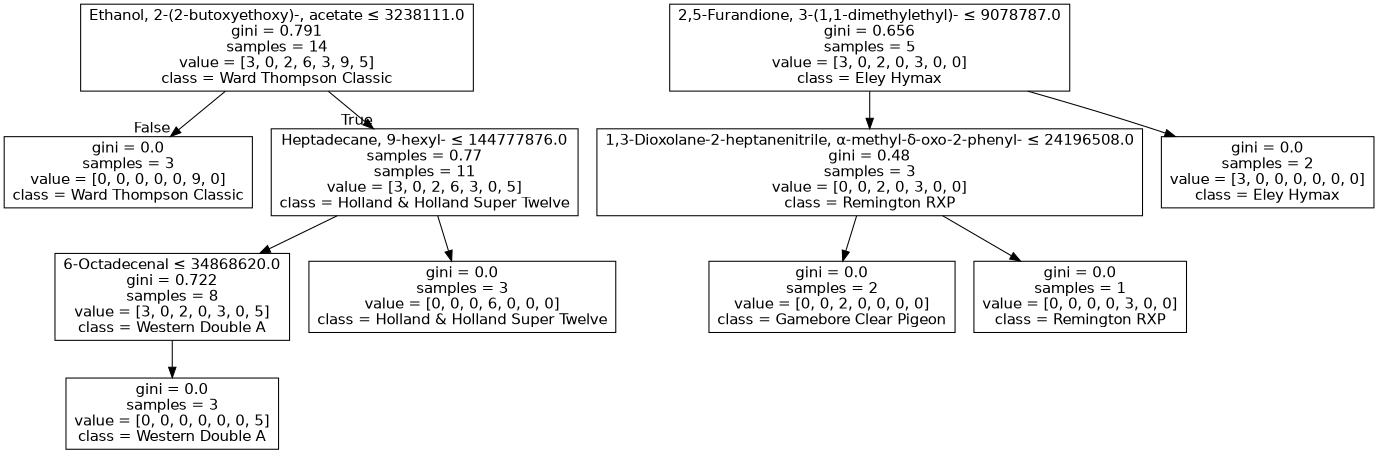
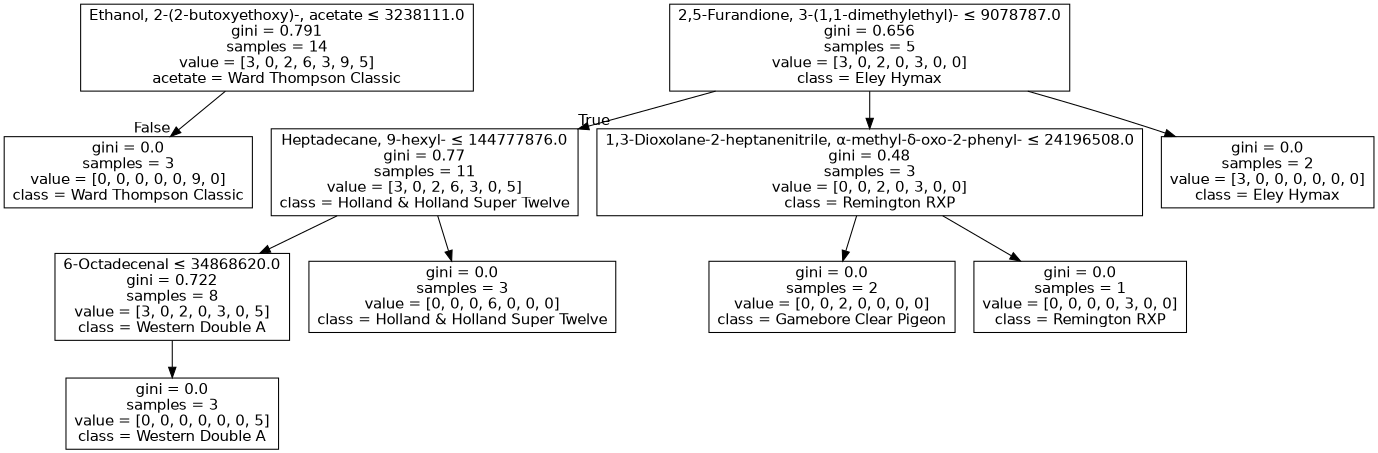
(277, 79) -> (277, 79)
(347, 107) -> (652, 109)
(425, 156) -> (425, 156)
